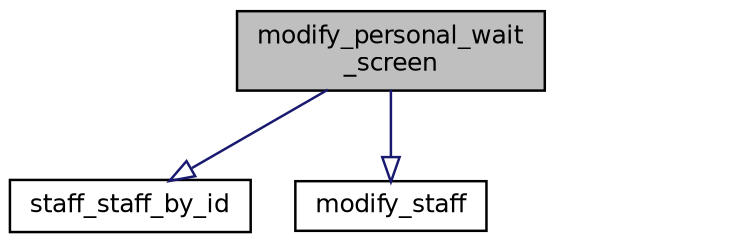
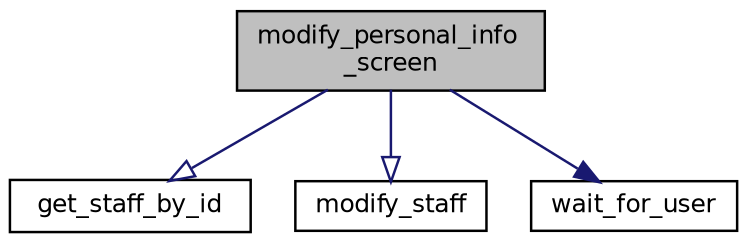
(391, 51) -> (391, 51)
(130, 206) -> (130, 206)
none -> (634, 206)
